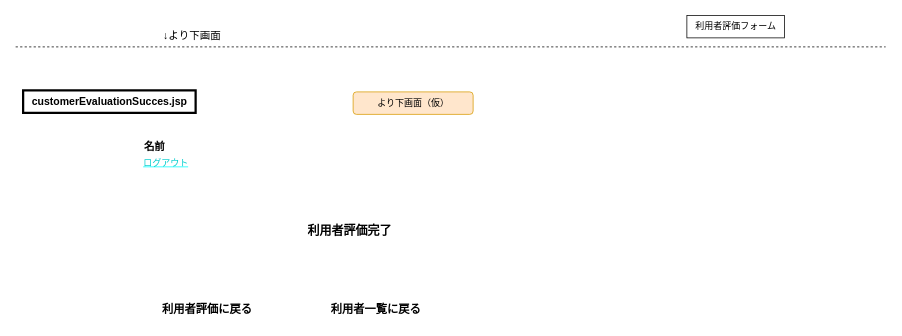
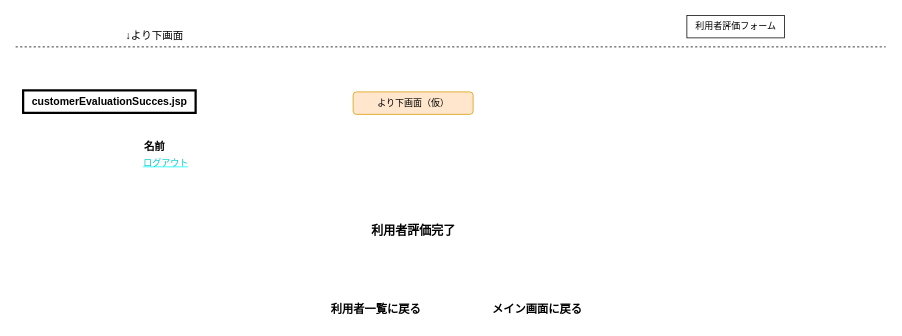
(192, 36) -> (154, 36)
(349, 231) -> (413, 231)
(207, 309) -> none
none -> (537, 309)
